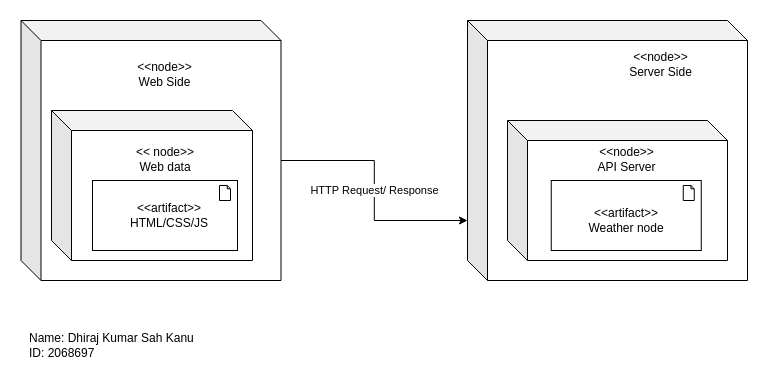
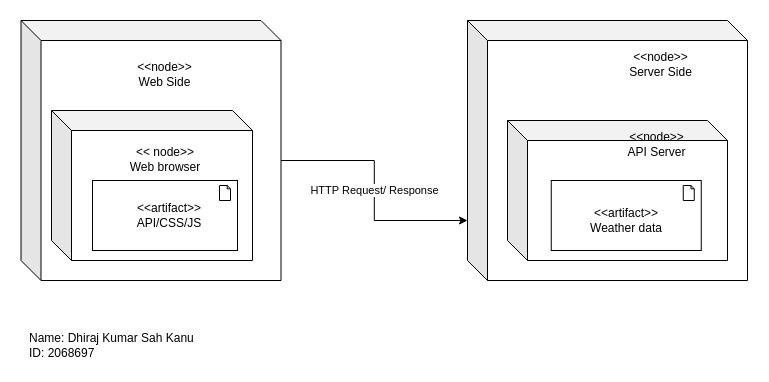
(166, 160) -> (166, 160)
(626, 160) -> (656, 145)
(170, 216) -> (170, 216)
(627, 221) -> (627, 221)
